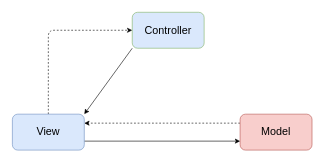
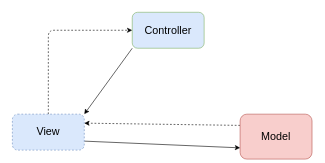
(48, 132) -> (48, 132)
(276, 132) -> (276, 137)
